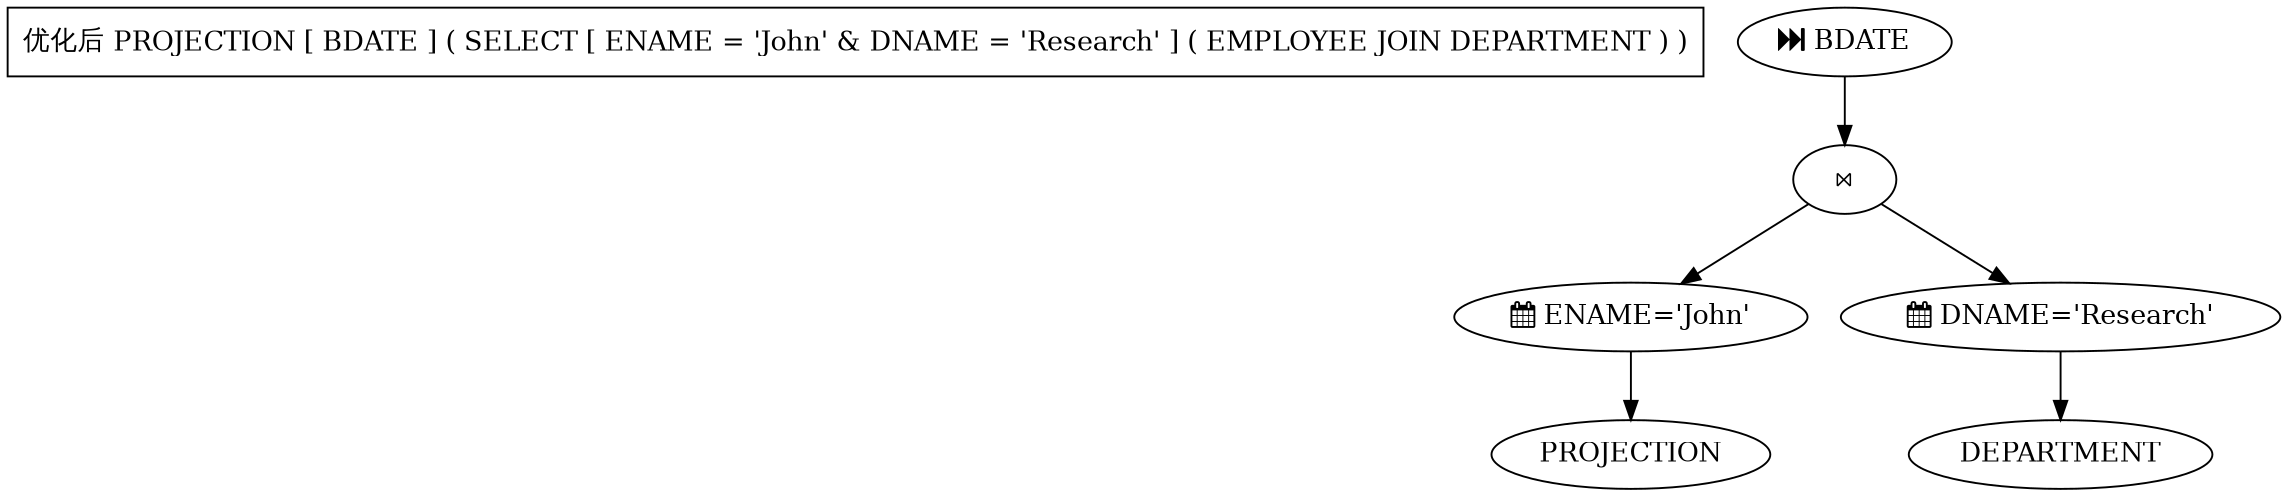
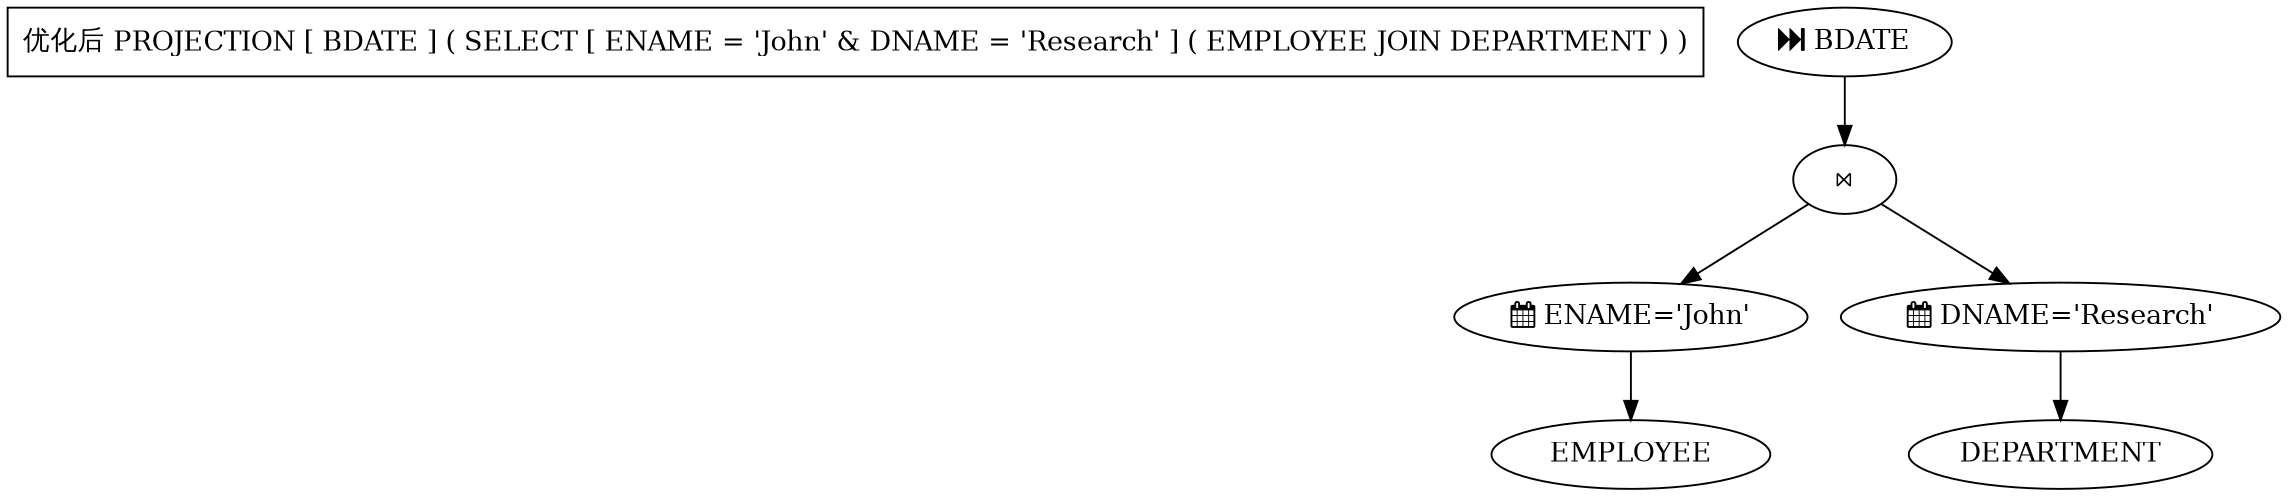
(1631, 455) -> (1631, 455)
